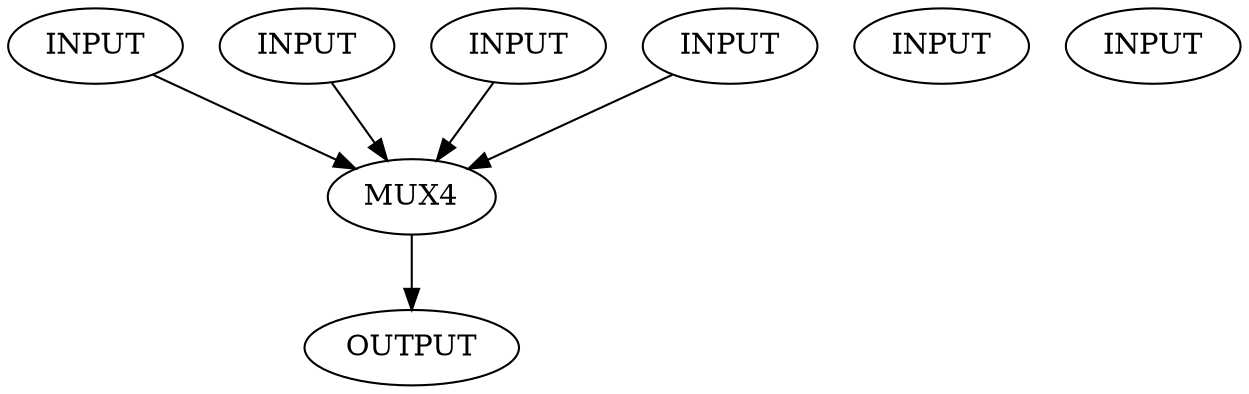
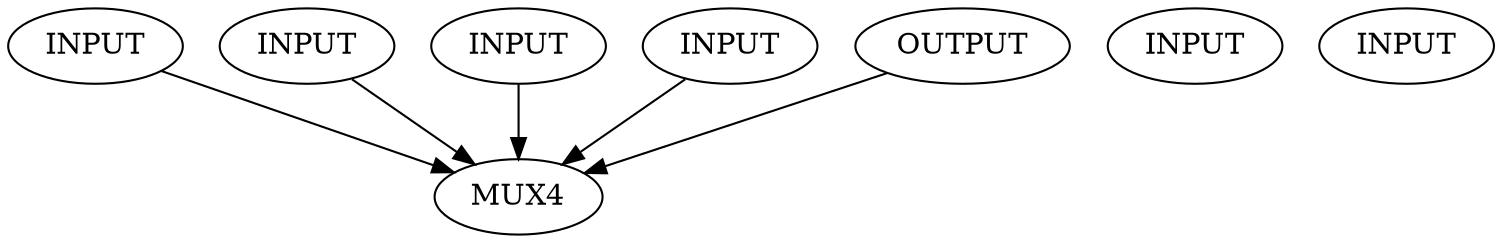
(412, 262) -> (746, 120)
